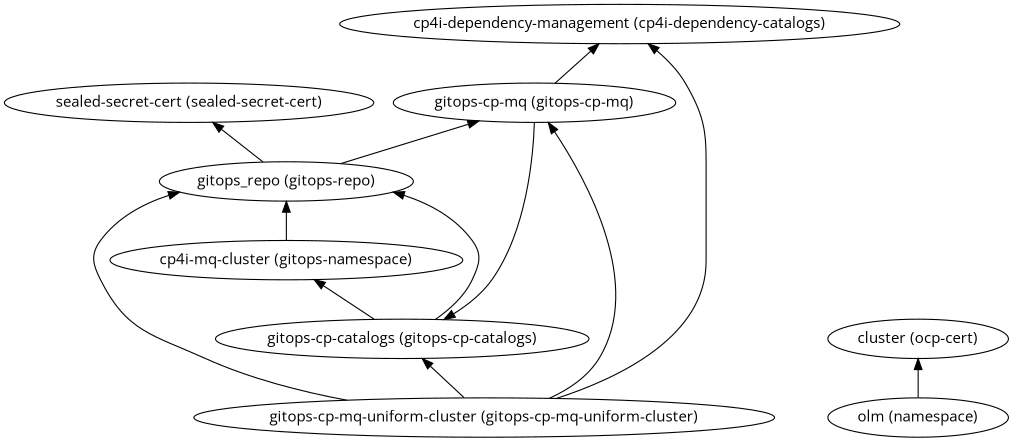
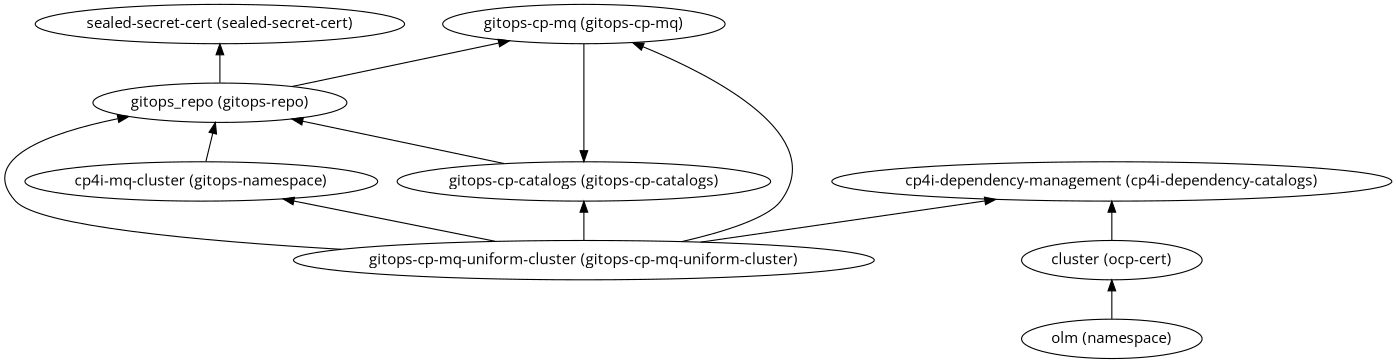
(573, 67) -> (1112, 226)
(349, 302) -> (395, 221)
